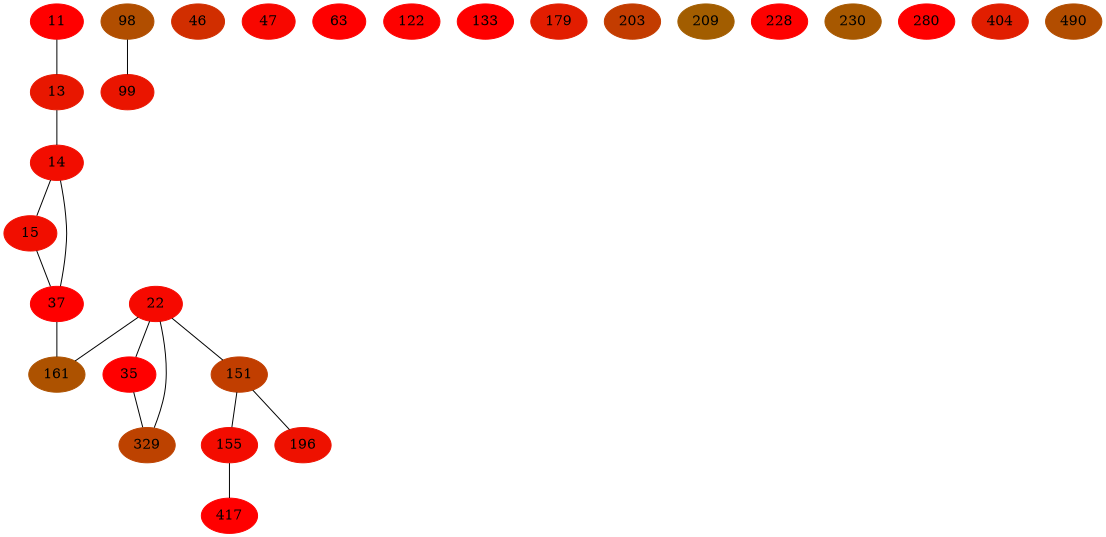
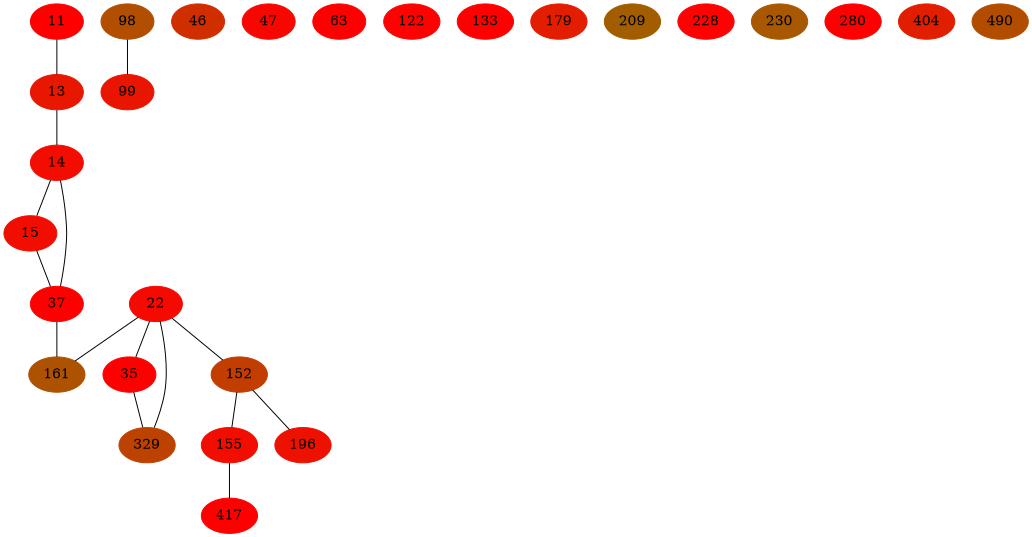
(632, 22) -> none
(239, 375) -> (239, 375)
